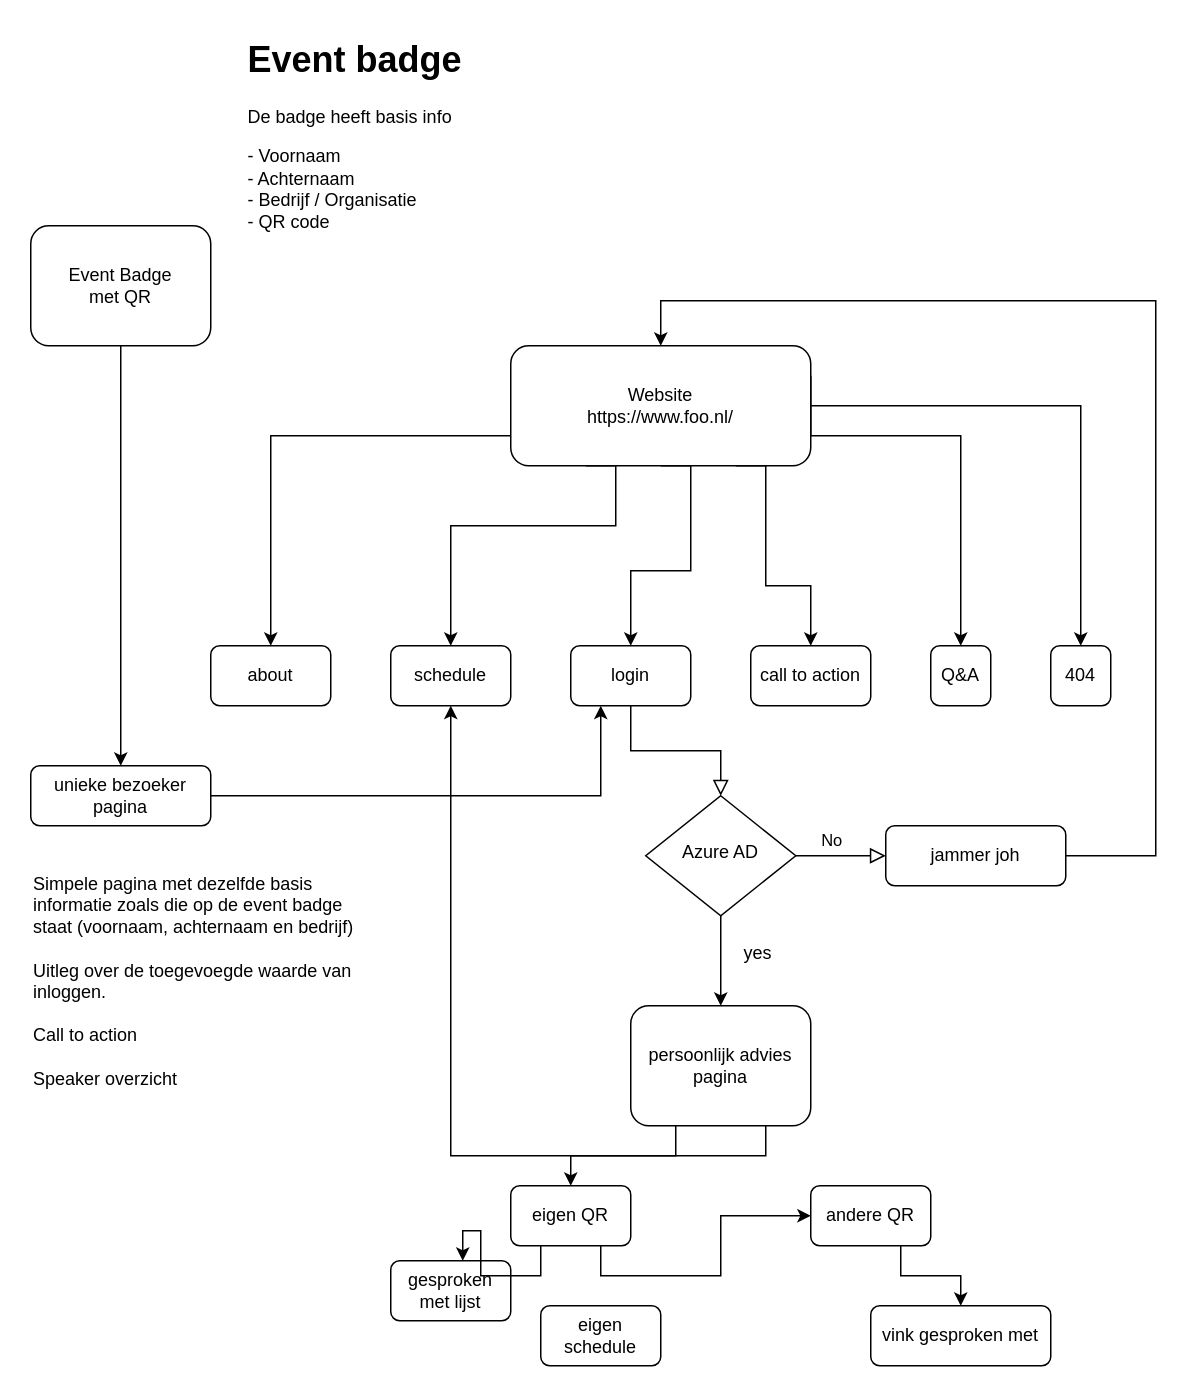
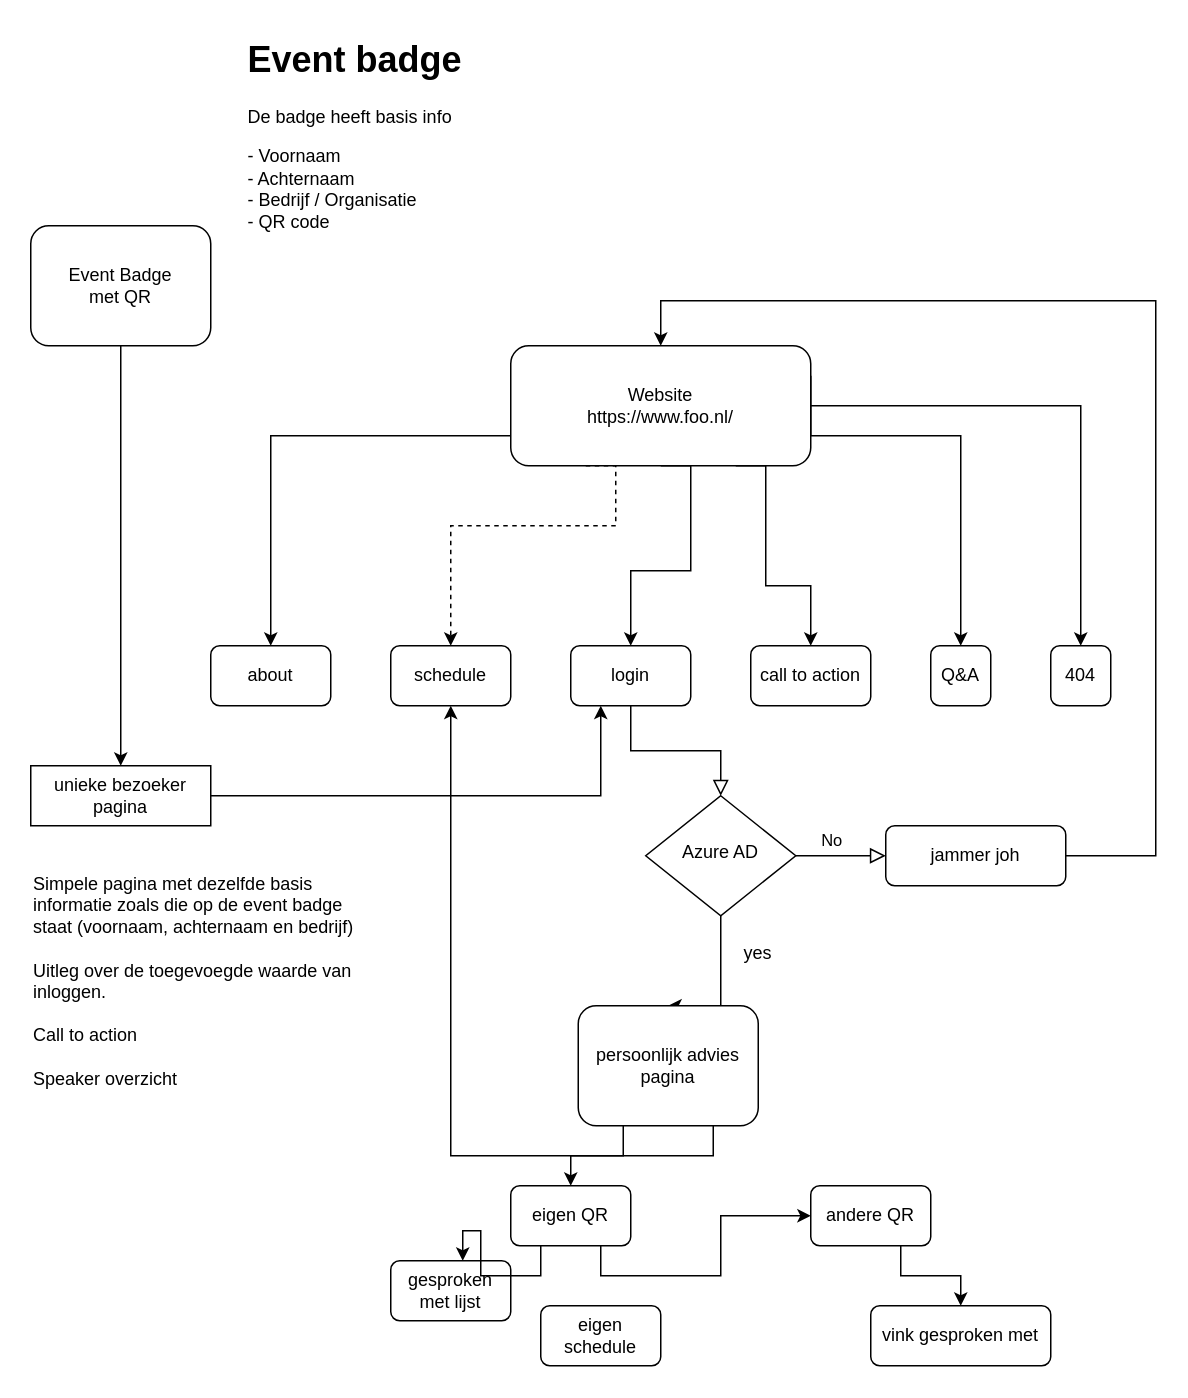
(512, 526) -> (512, 526)
(121, 796) -> (121, 796)
(721, 1066) -> (668, 1066)
